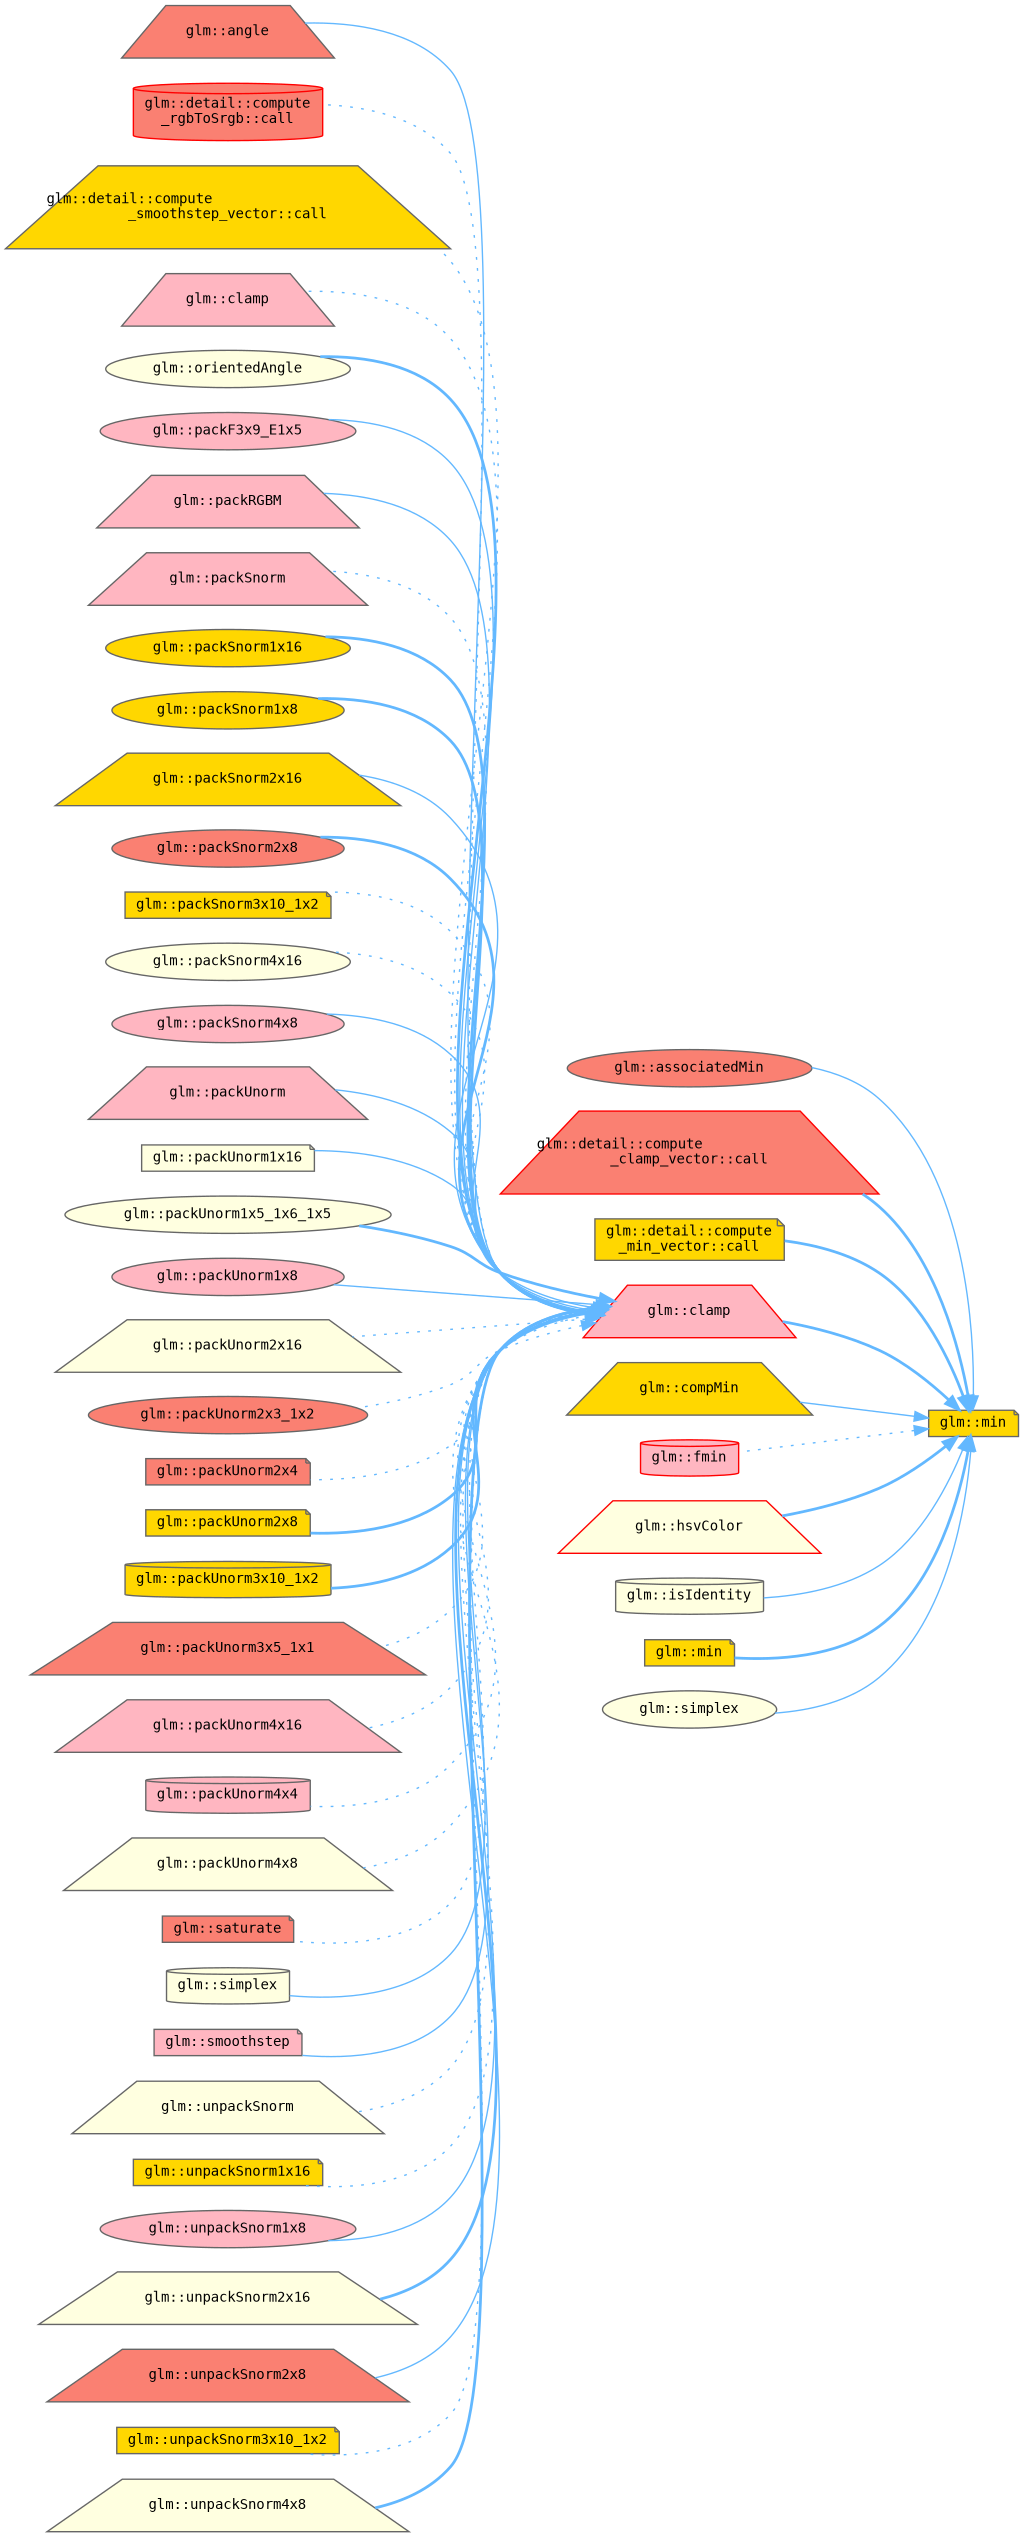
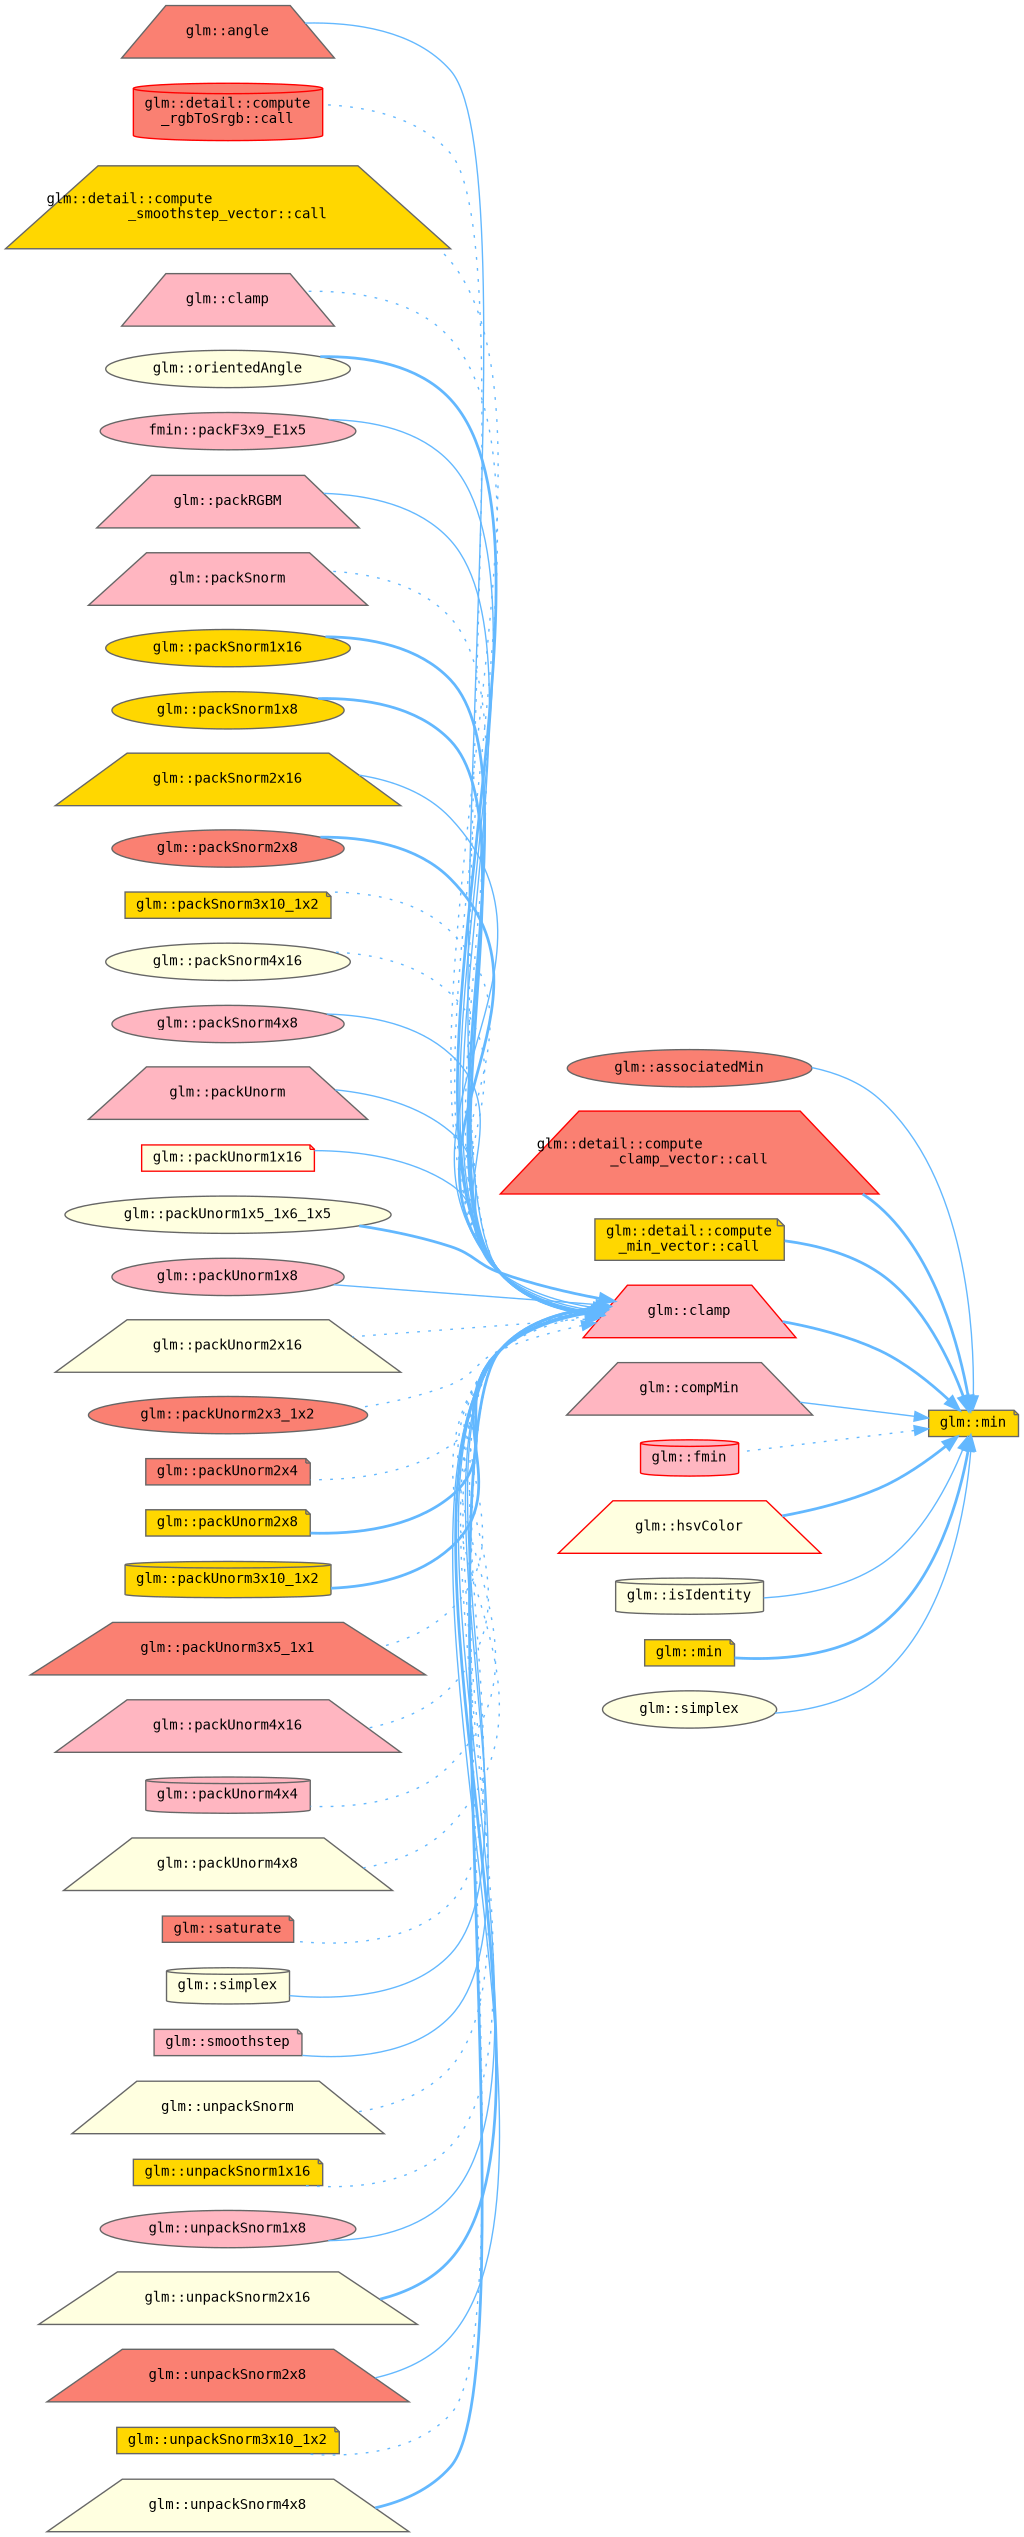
(228, 431) -> (228, 431)
(228, 1158) -> (228, 1158)
(690, 1389) -> (690, 1389)
